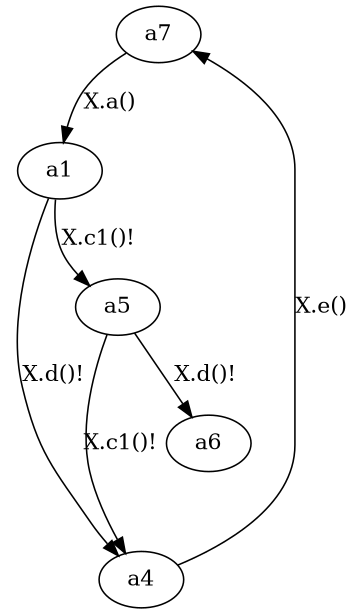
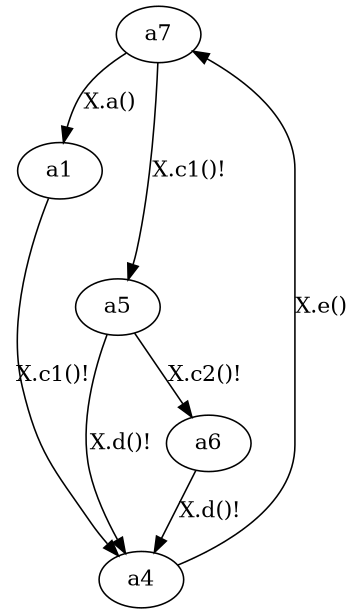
(58, 240) -> (150, 164)
(54, 375) -> (54, 375)
(206, 375) -> (206, 375)
(121, 443) -> (121, 443)
none -> (179, 504)
